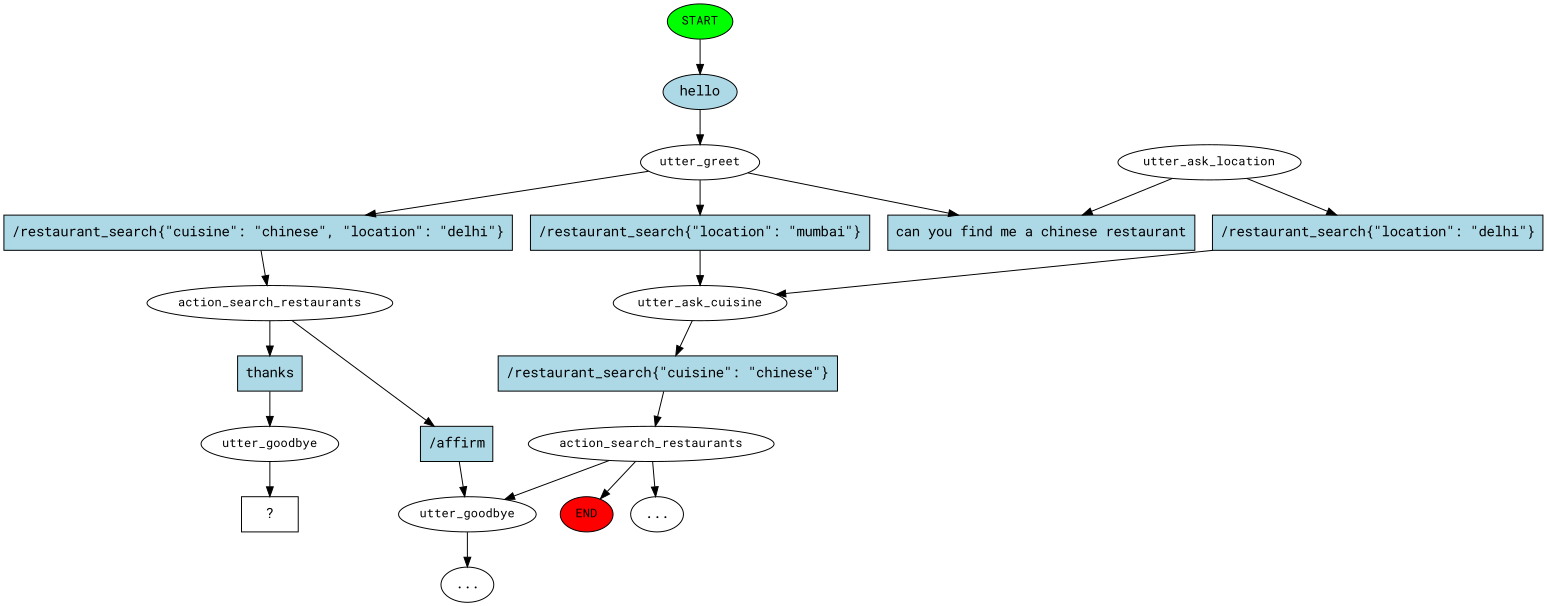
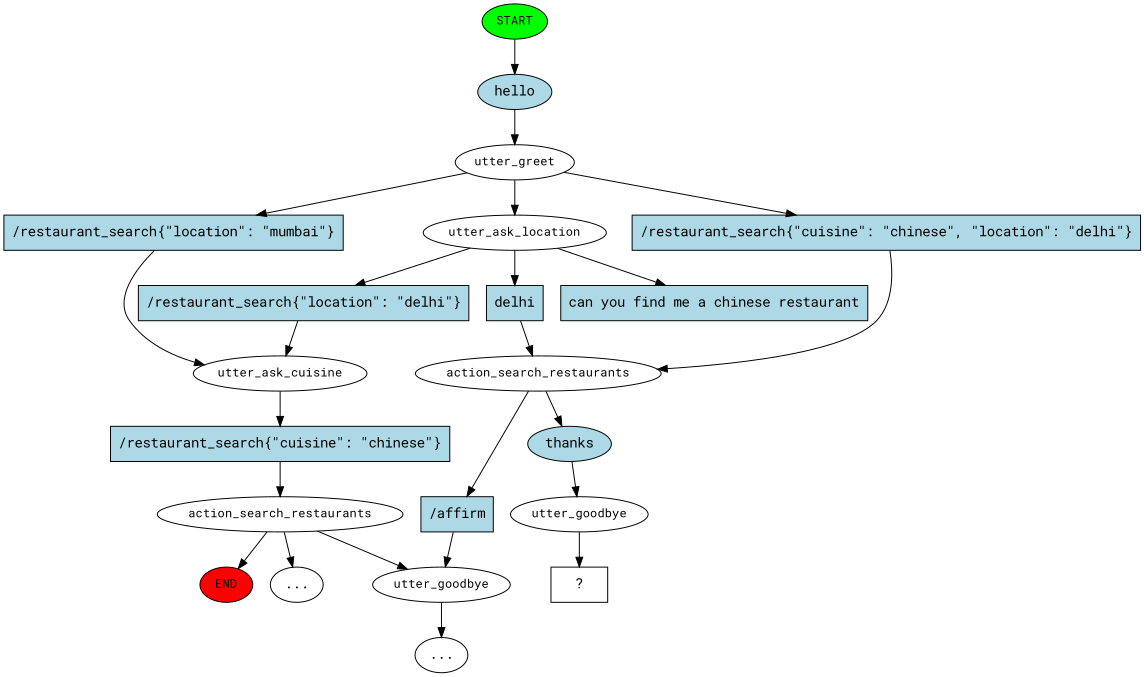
(848, 193) -> (515, 193)
none -> (515, 303)
(270, 374) -> (570, 444)
